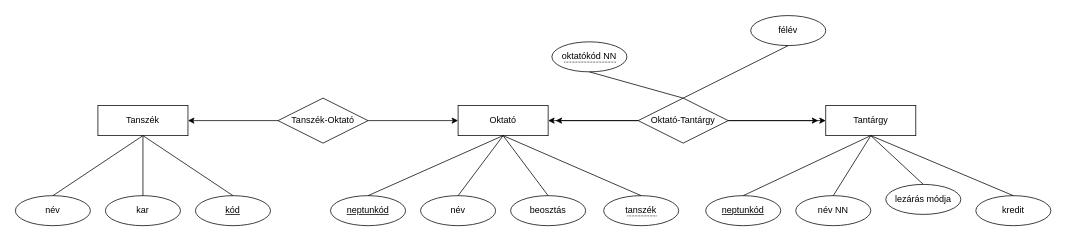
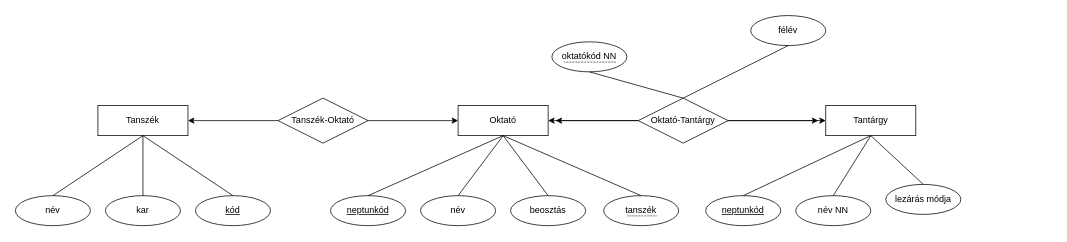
(943, 166) -> none
(1013, 210) -> none
